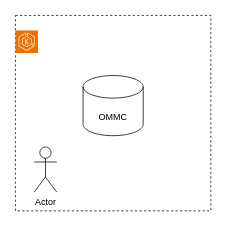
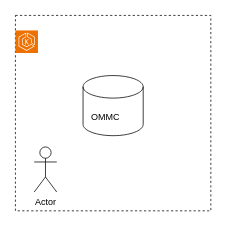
(113, 117) -> (105, 117)
